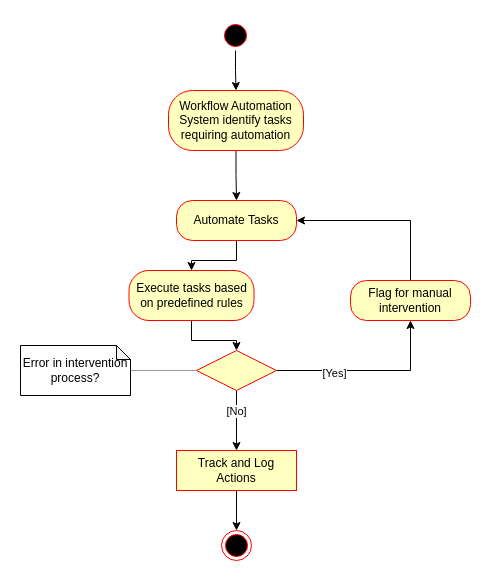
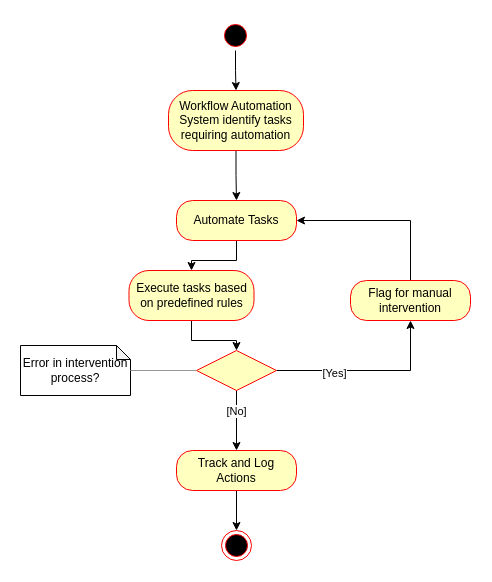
(237, 471) -> (237, 471)
